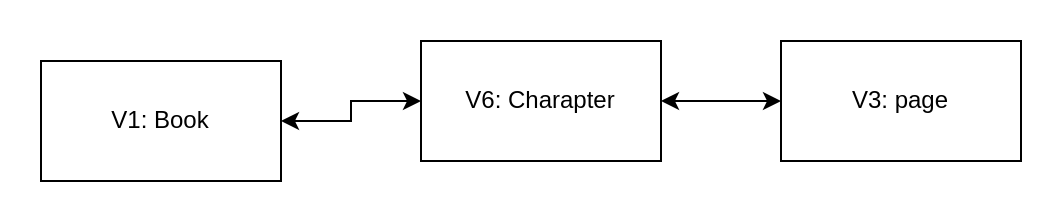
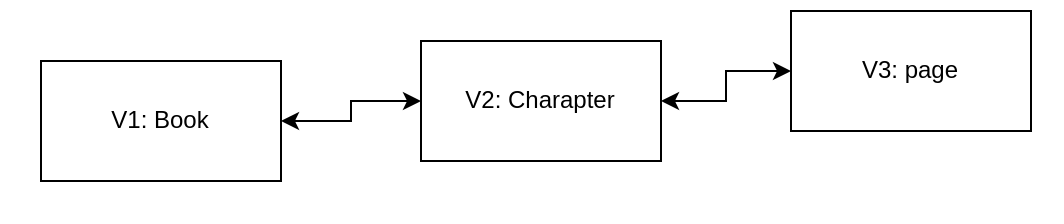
(541, 101) -> (541, 101)
(901, 101) -> (911, 71)
